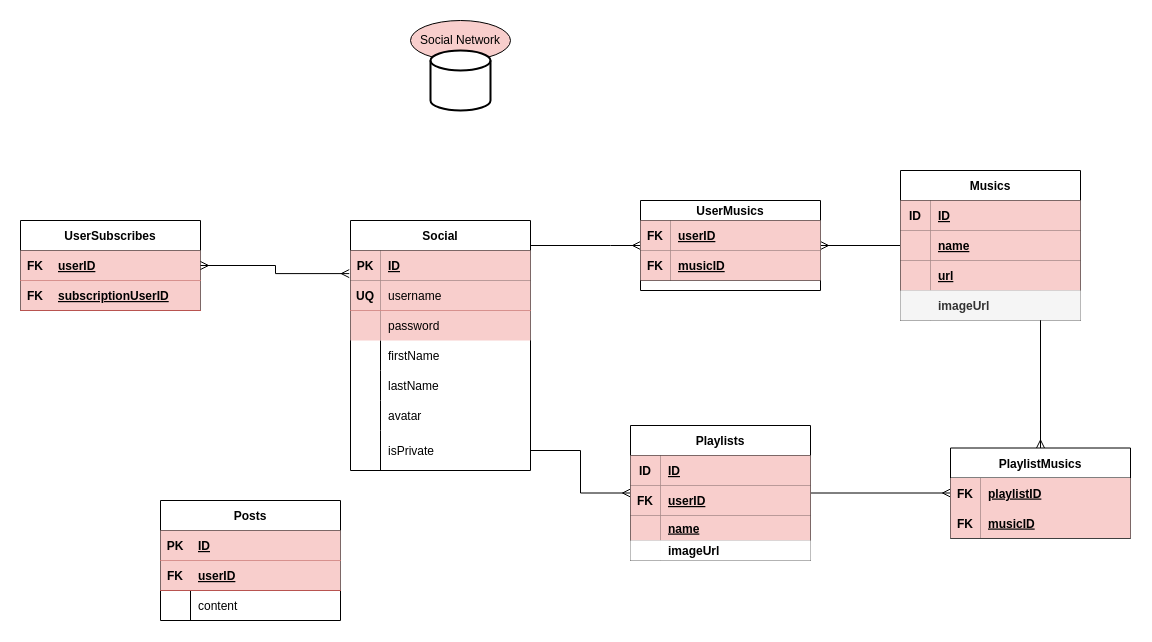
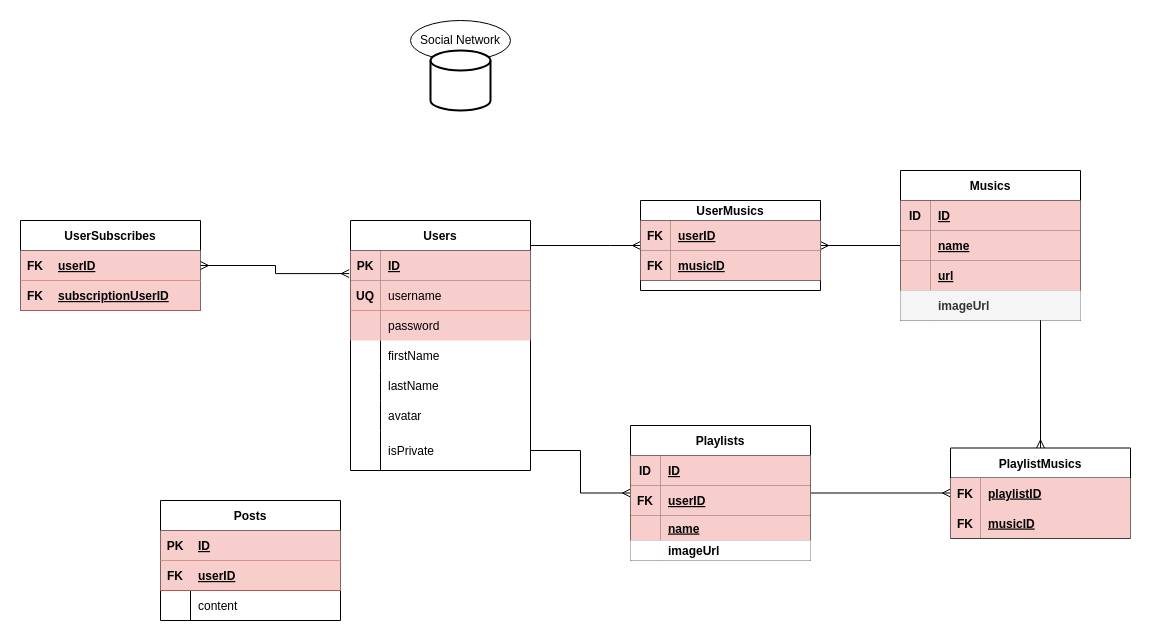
(461, 41) -> (461, 41)
(440, 236) -> (440, 236)
